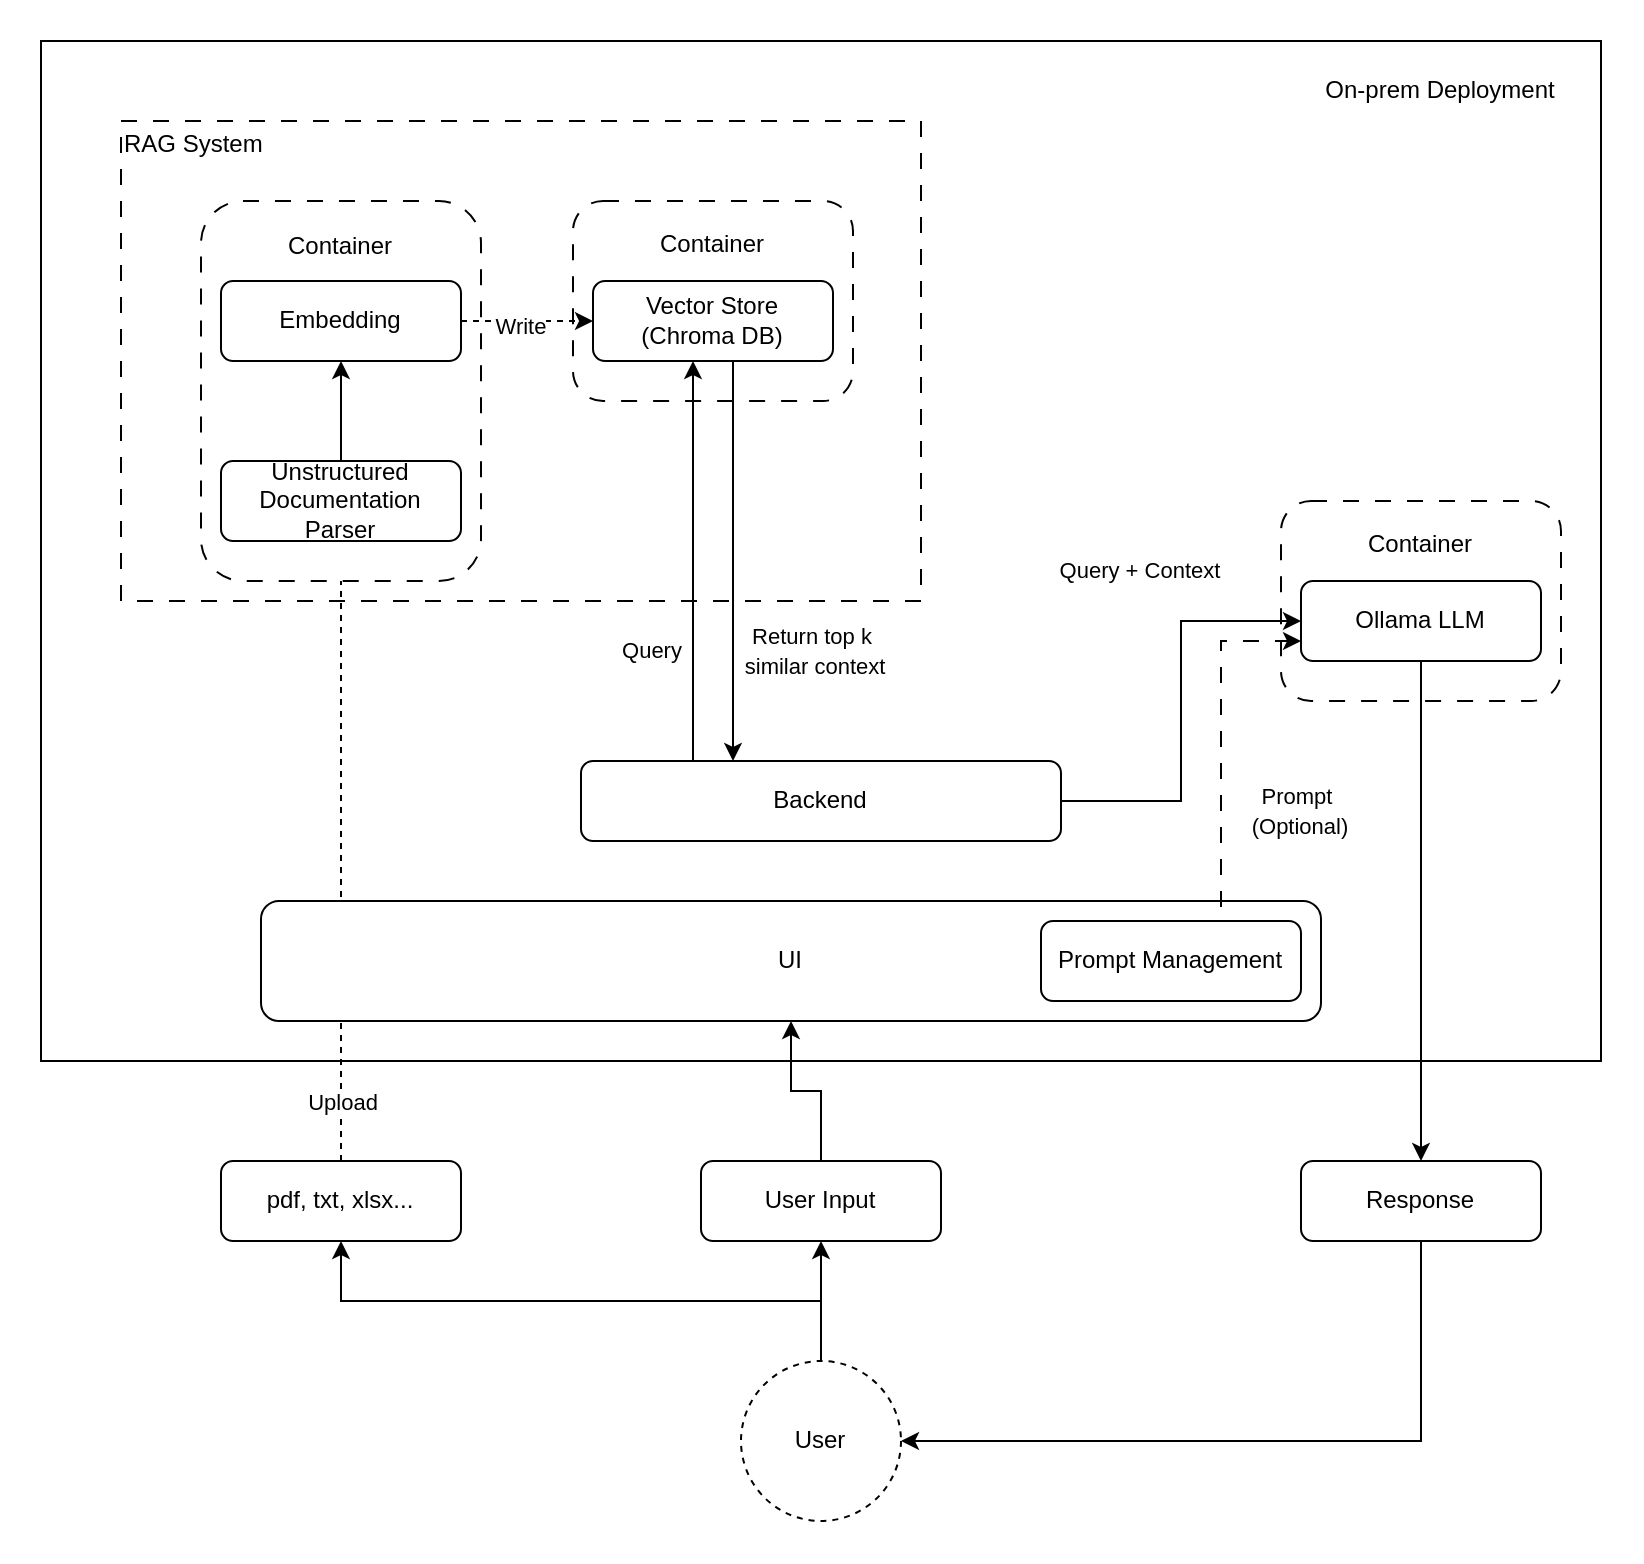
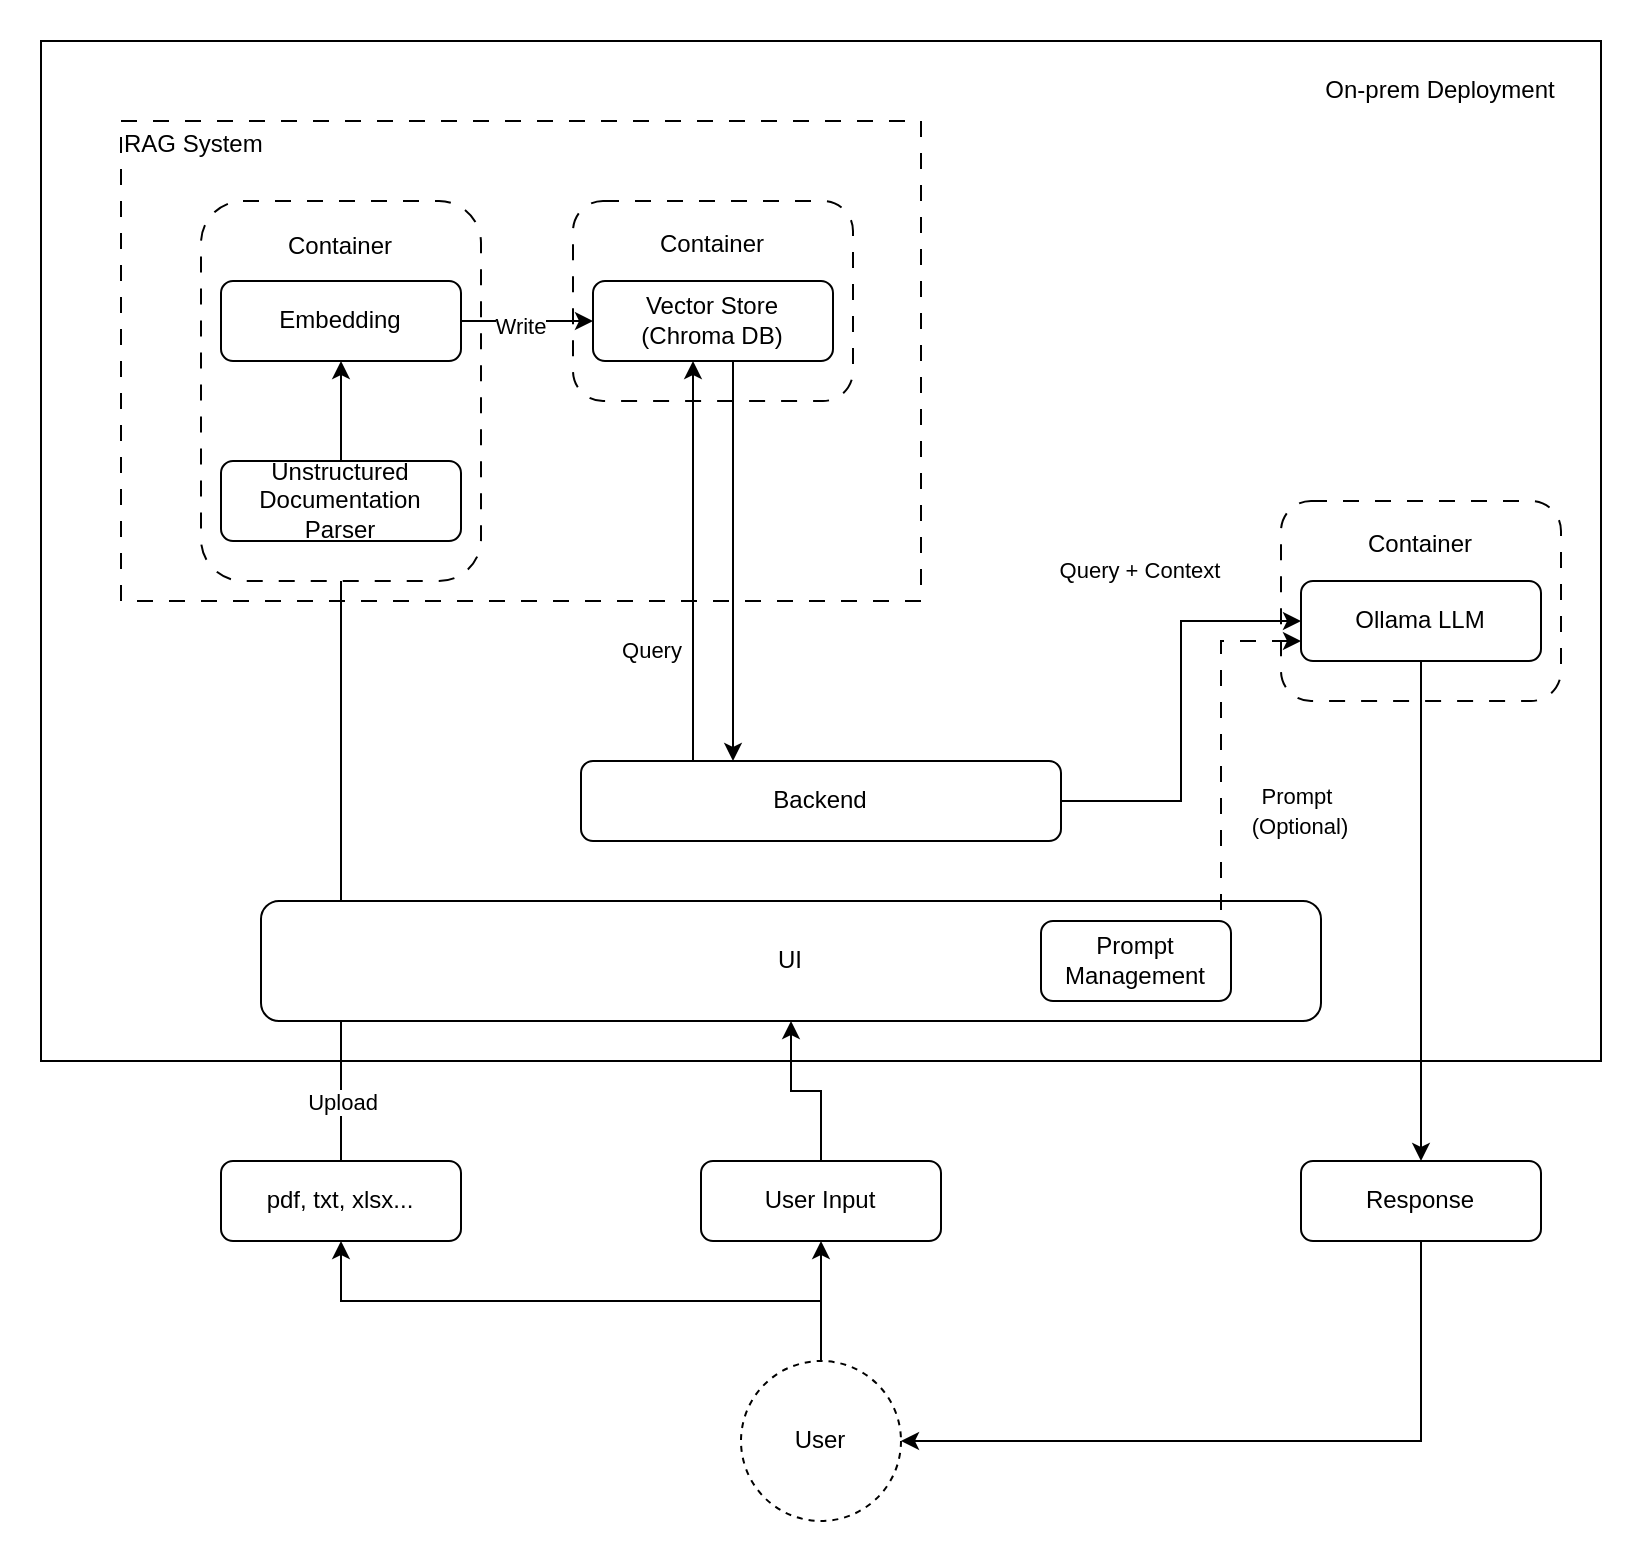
(481, 321) -> (481, 321)
(813, 651) -> none
(341, 742) -> (341, 742)
(1171, 961) -> (1136, 961)
